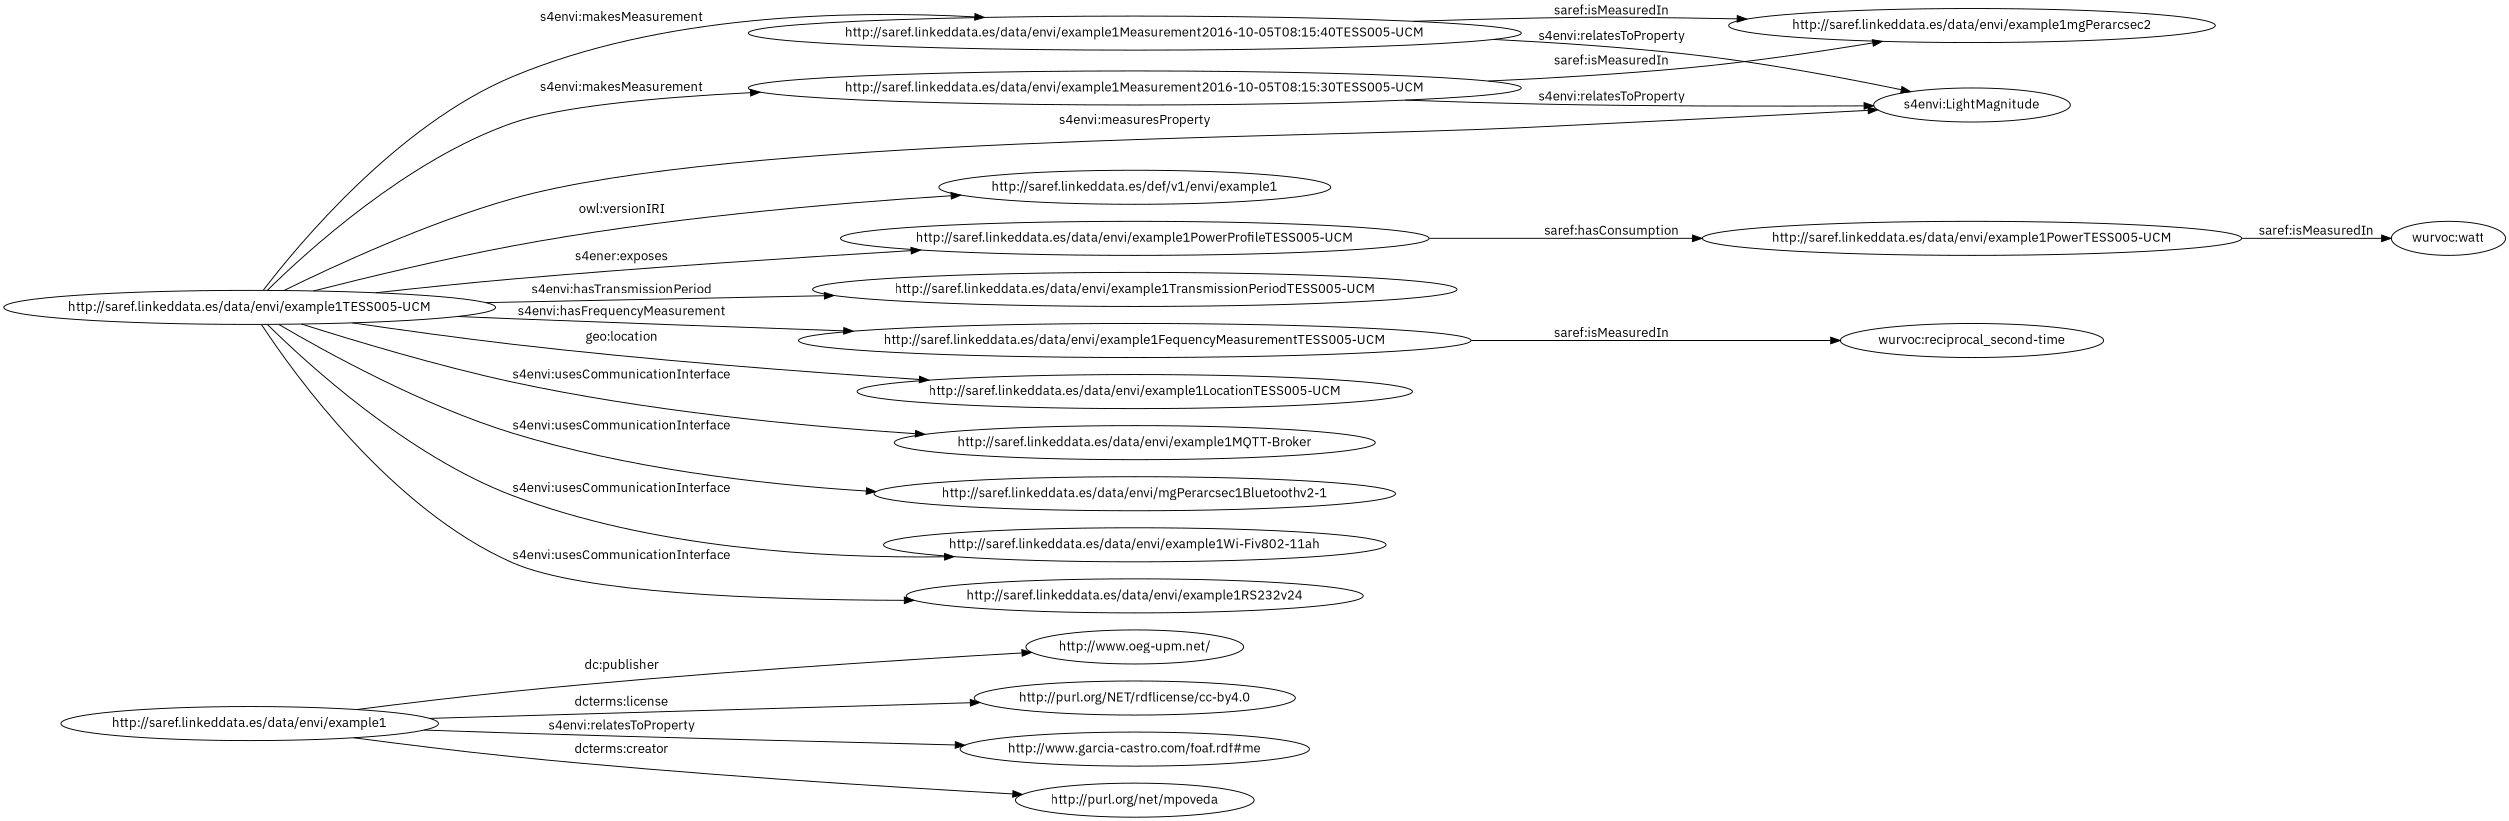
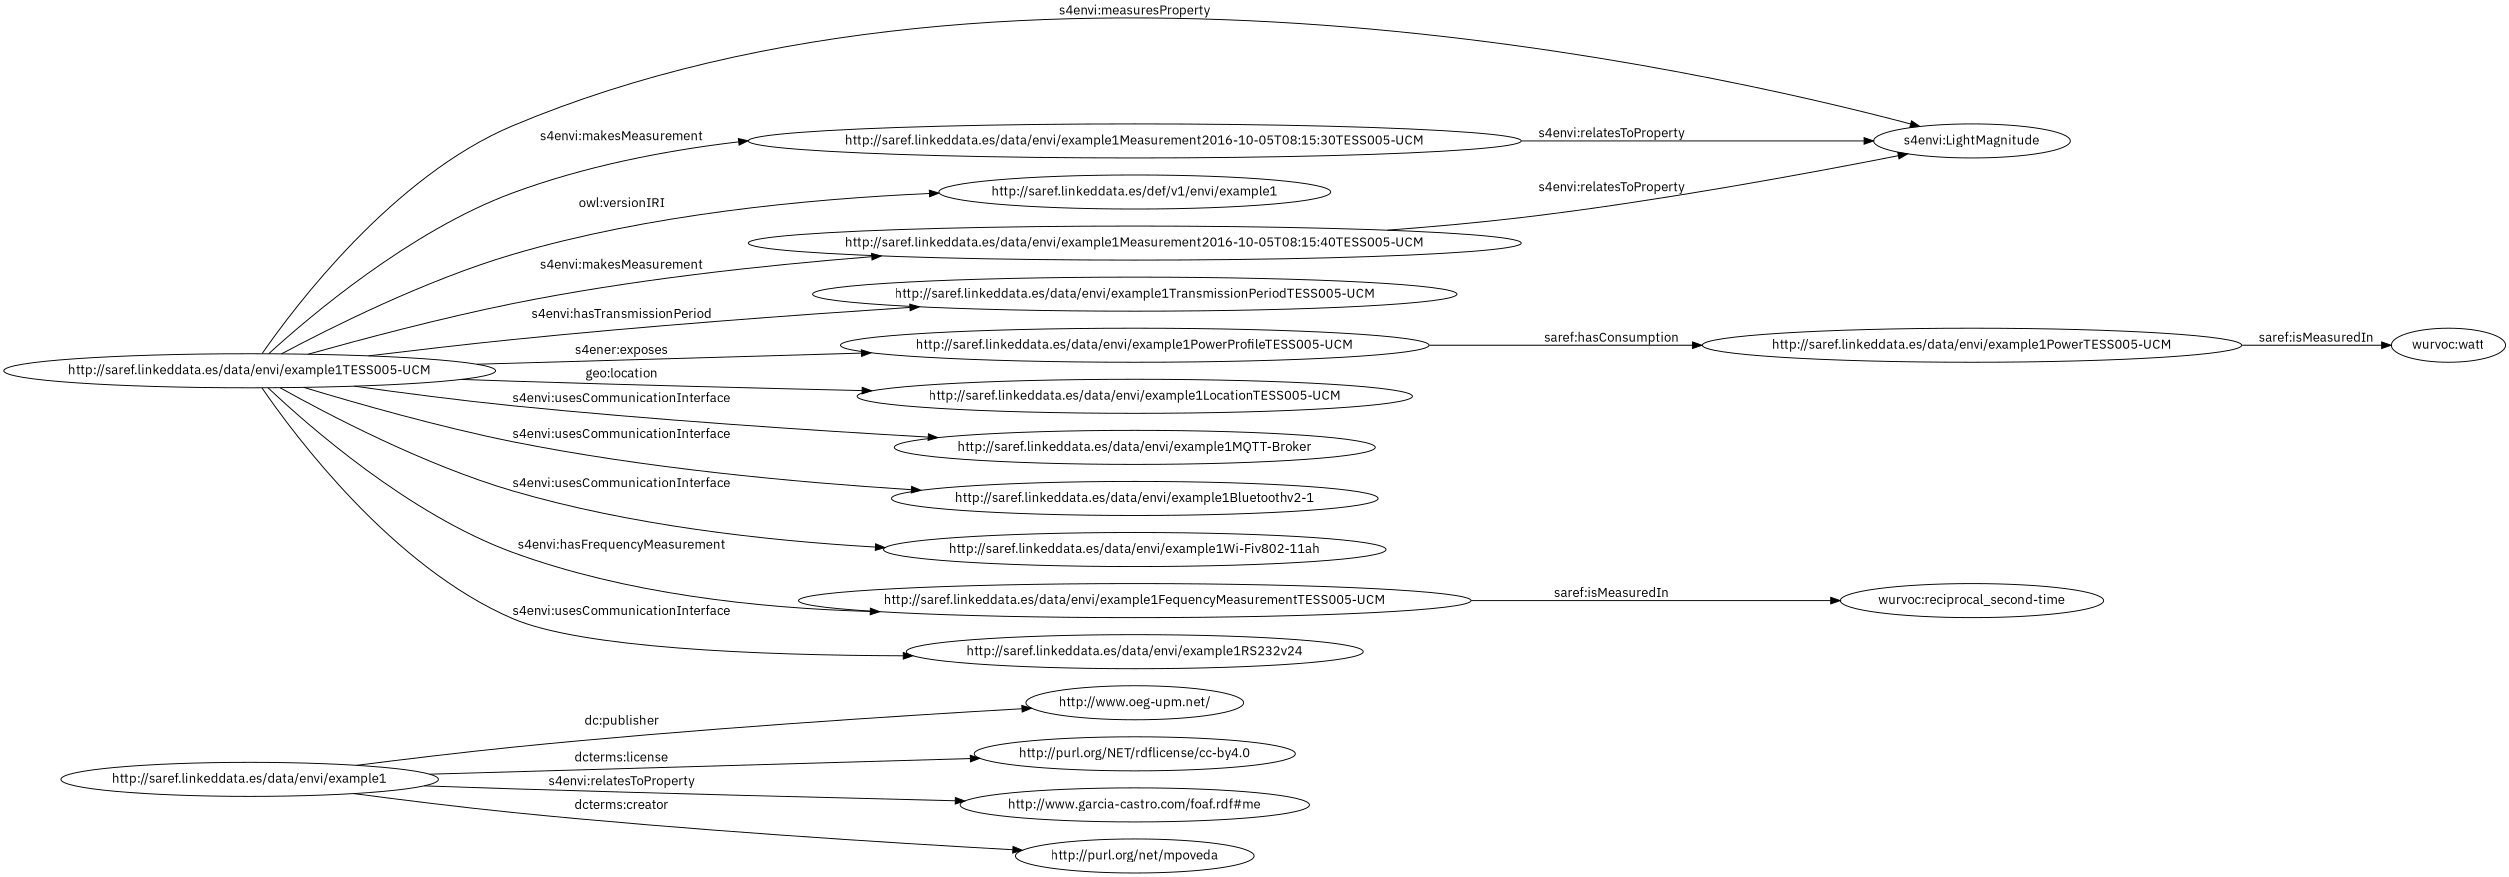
(1972, 26) -> none
(1135, 494) -> (1135, 498)
